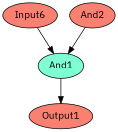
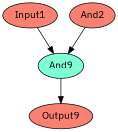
(30, 15) -> (30, 15)
(61, 66) -> (61, 66)
(61, 116) -> (61, 116)
